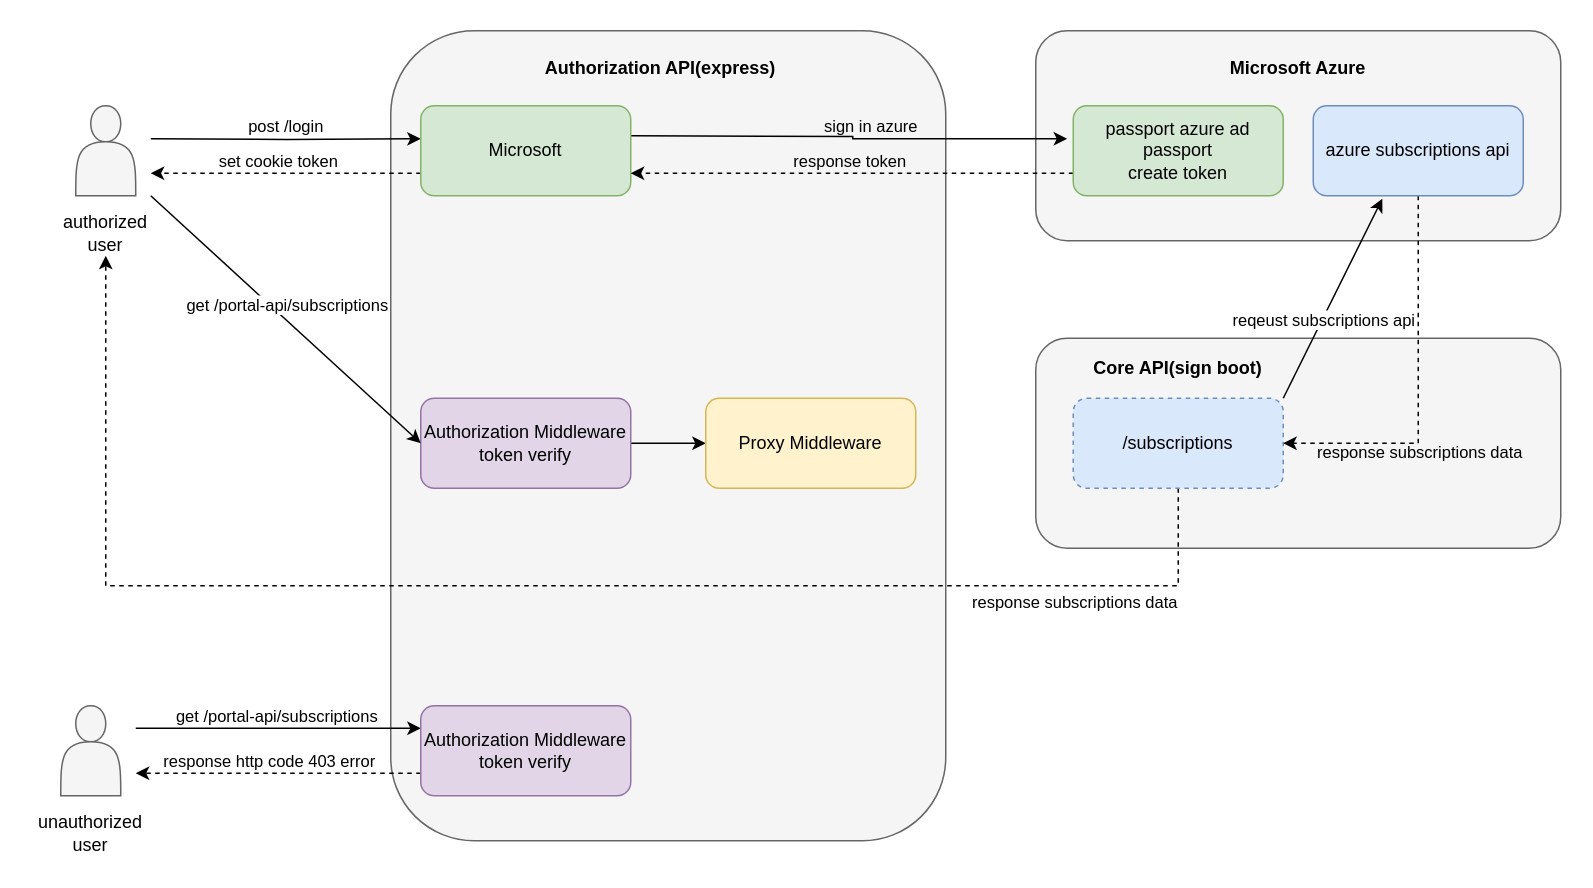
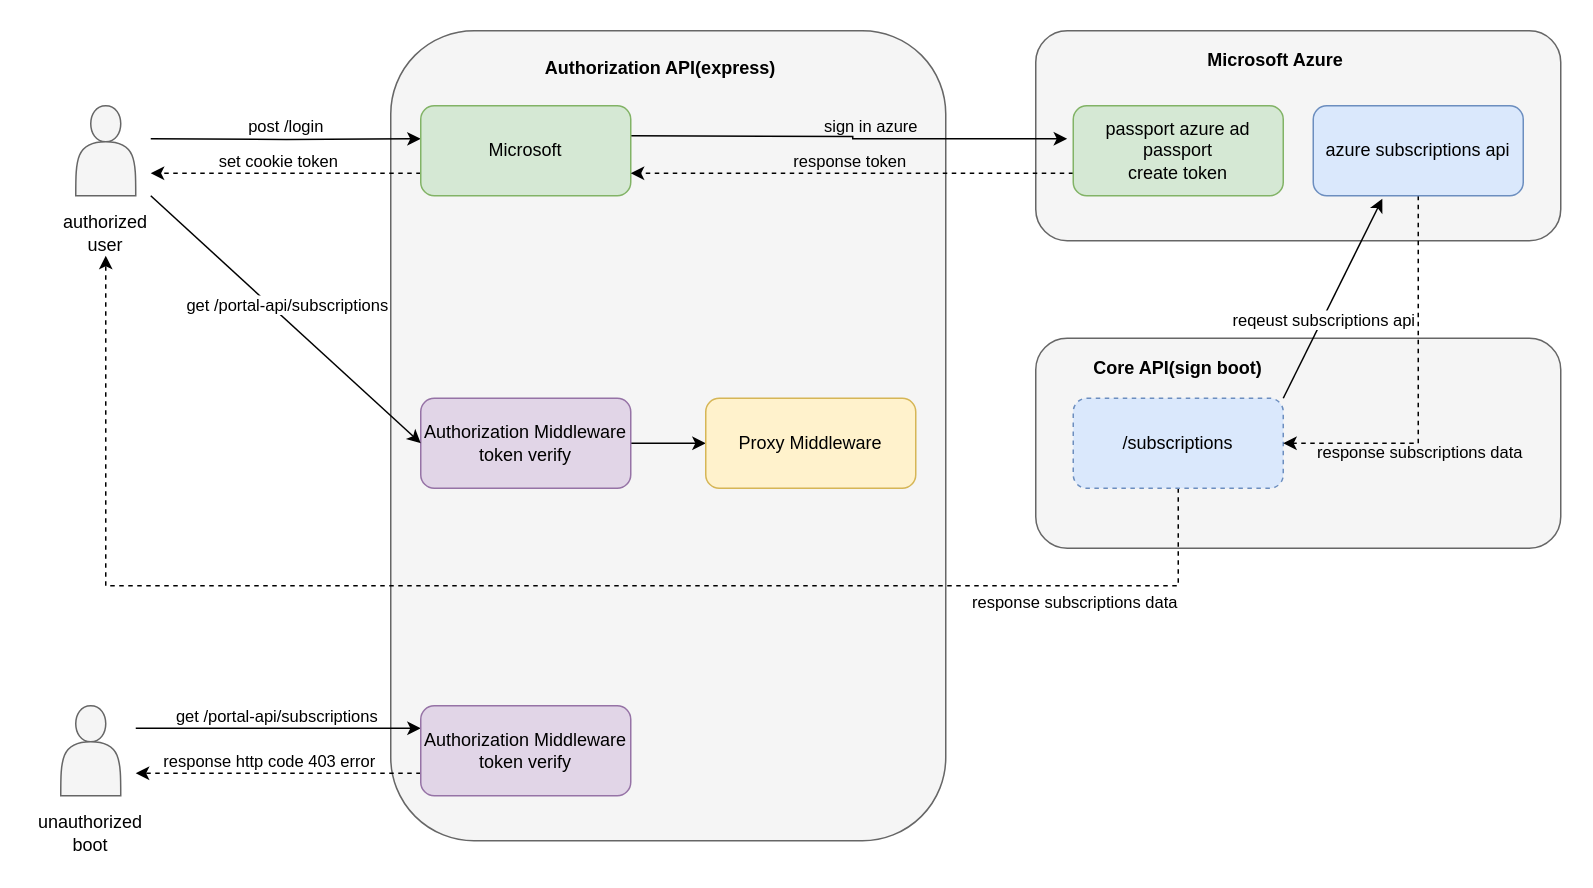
(1298, 68) -> (1276, 61)
(91, 833) -> (91, 833)
